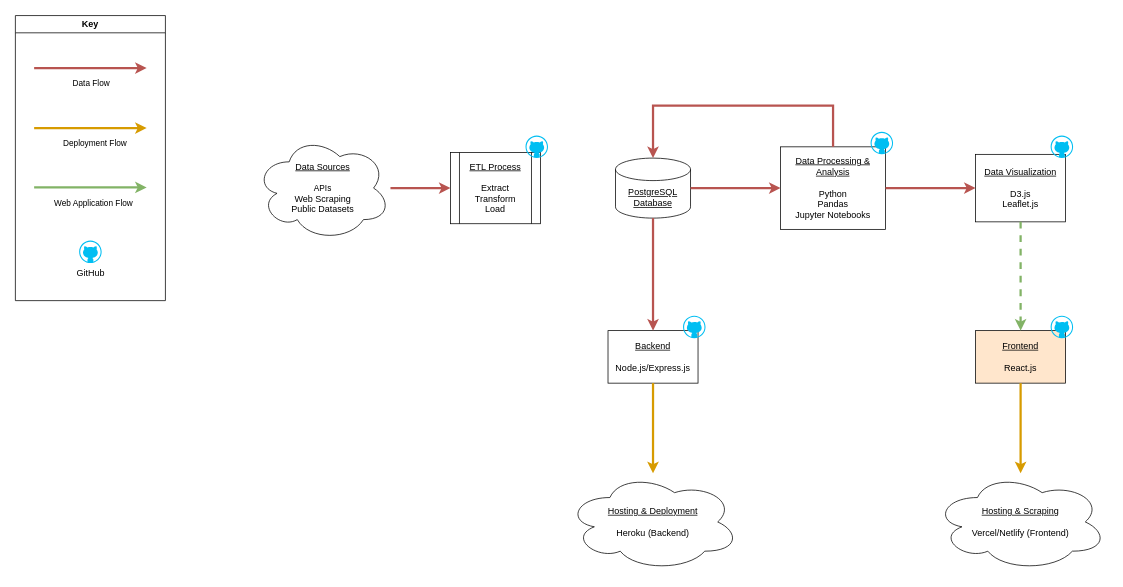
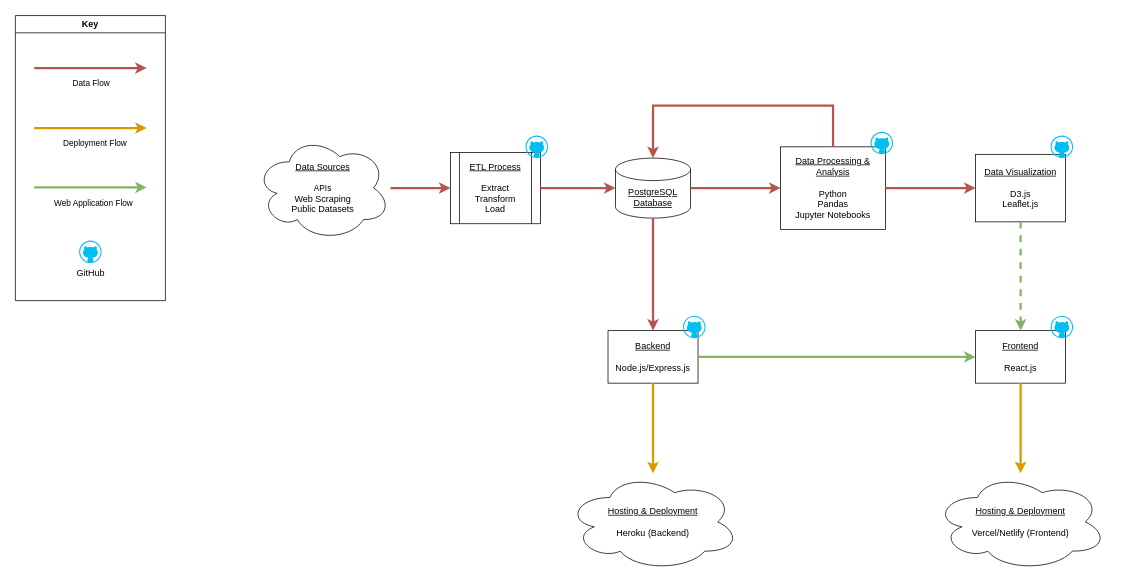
none -> (574, 188)
none -> (832, 357)
(1020, 357) -> (1020, 357)
(1020, 522) -> (1020, 522)
